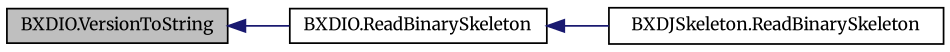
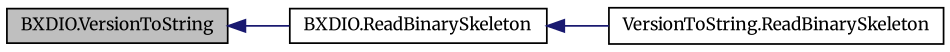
(776, 26) -> (776, 26)
